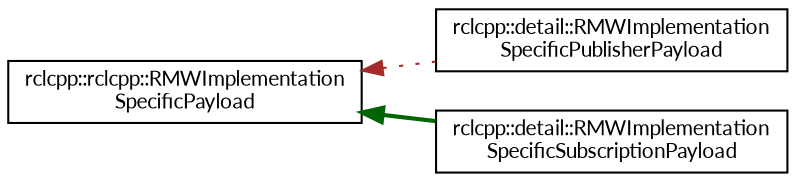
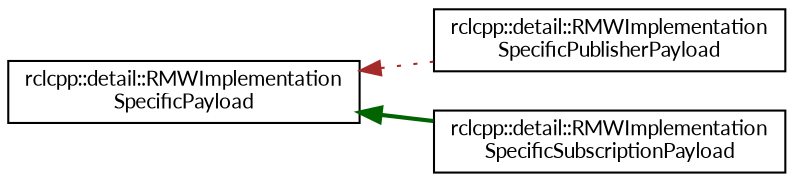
(185, 92) -> (184, 92)
